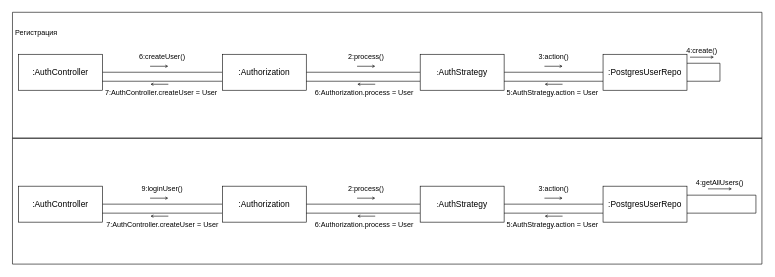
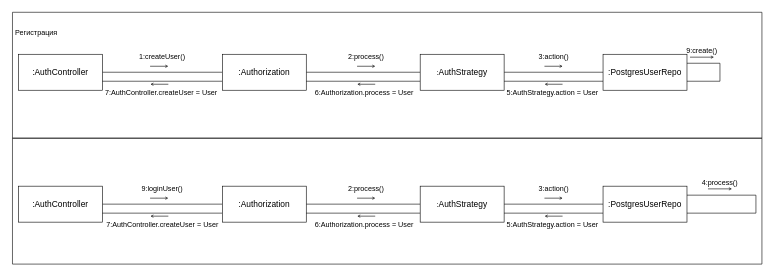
(702, 51) -> (702, 51)
(162, 57) -> (162, 57)
(720, 183) -> (720, 183)
